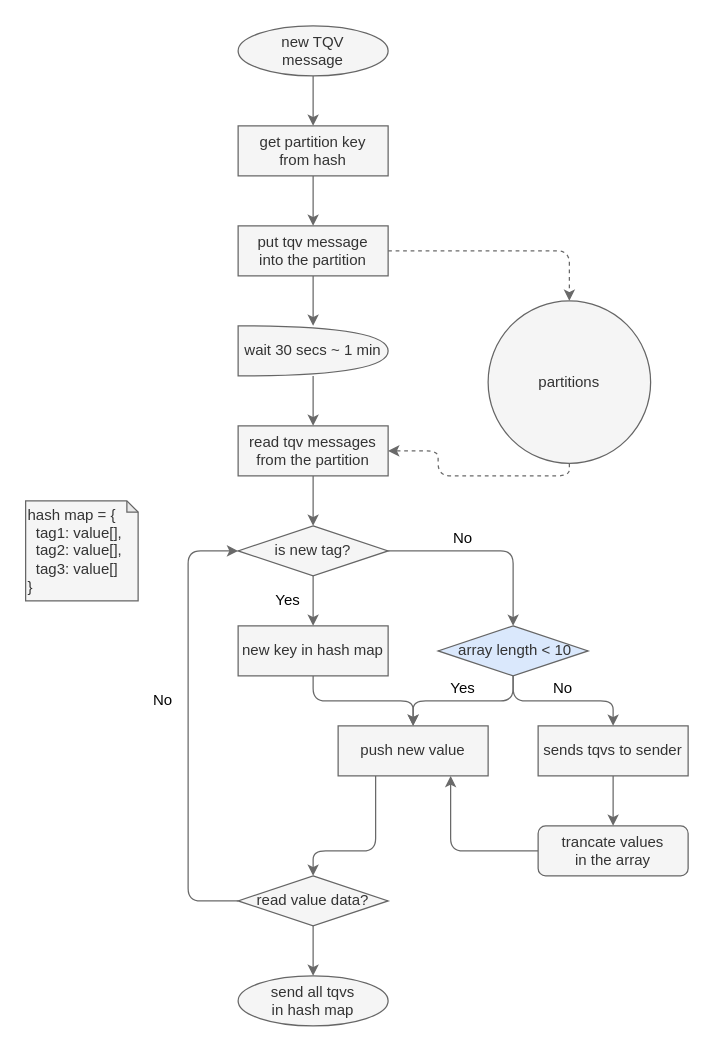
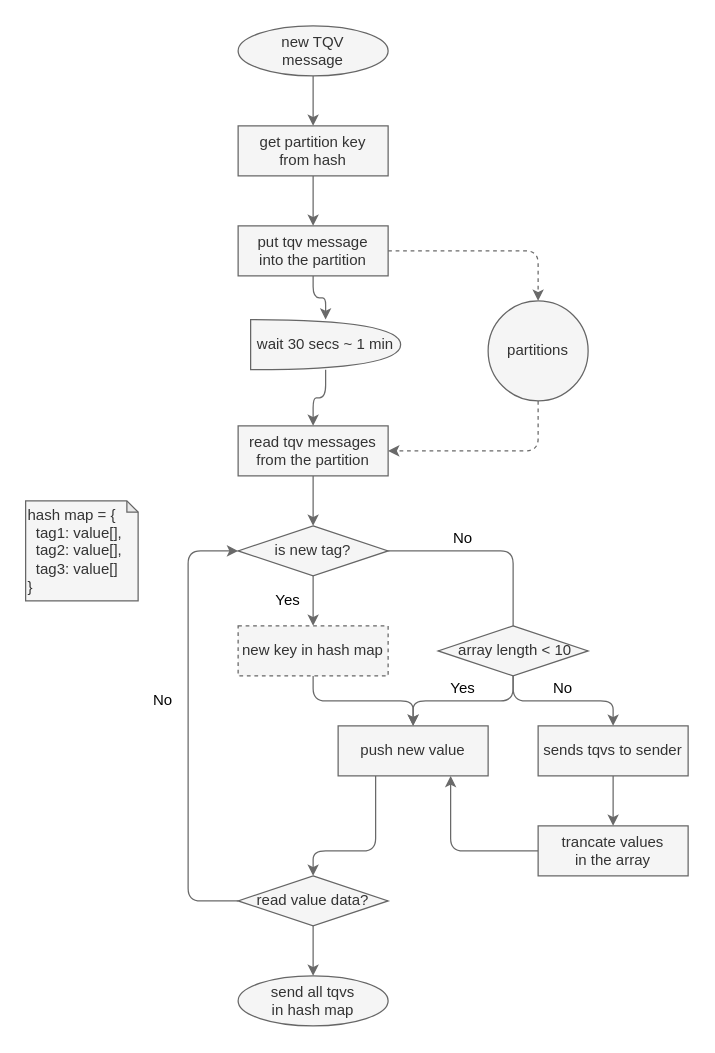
(313, 351) -> (326, 344)
(569, 382) -> (538, 351)
(513, 616) -> (513, 619)
(313, 651) -> (313, 651)
(513, 651) -> (513, 651)
(613, 851) -> (613, 851)
